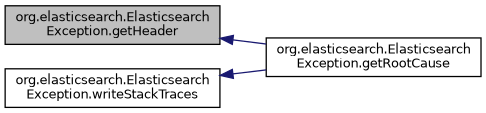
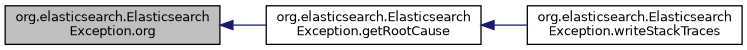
(113, 25) -> (113, 25)
(250, 72) -> (511, 25)
